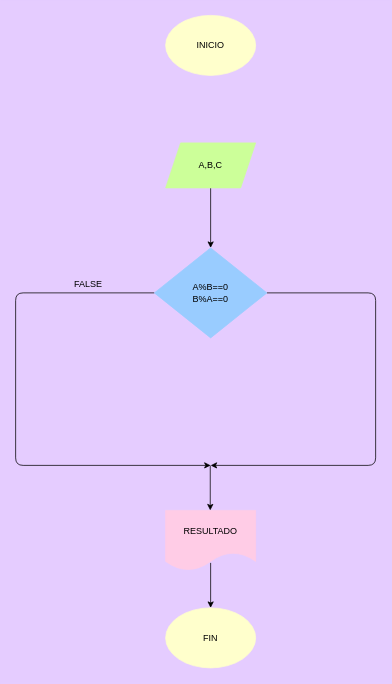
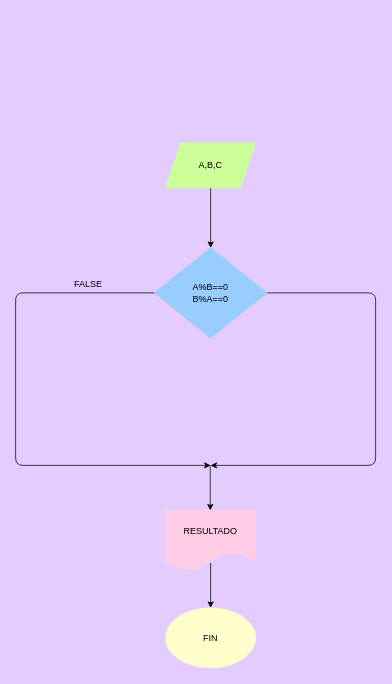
(210, 45) -> none
